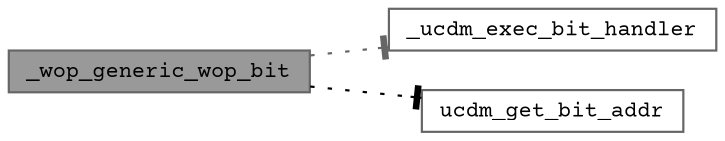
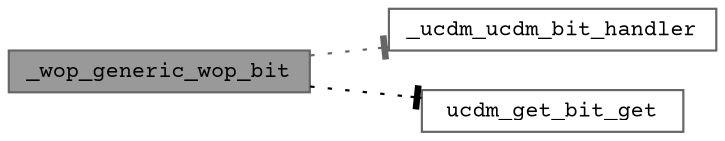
(553, 30) -> (553, 30)
(553, 111) -> (553, 111)
